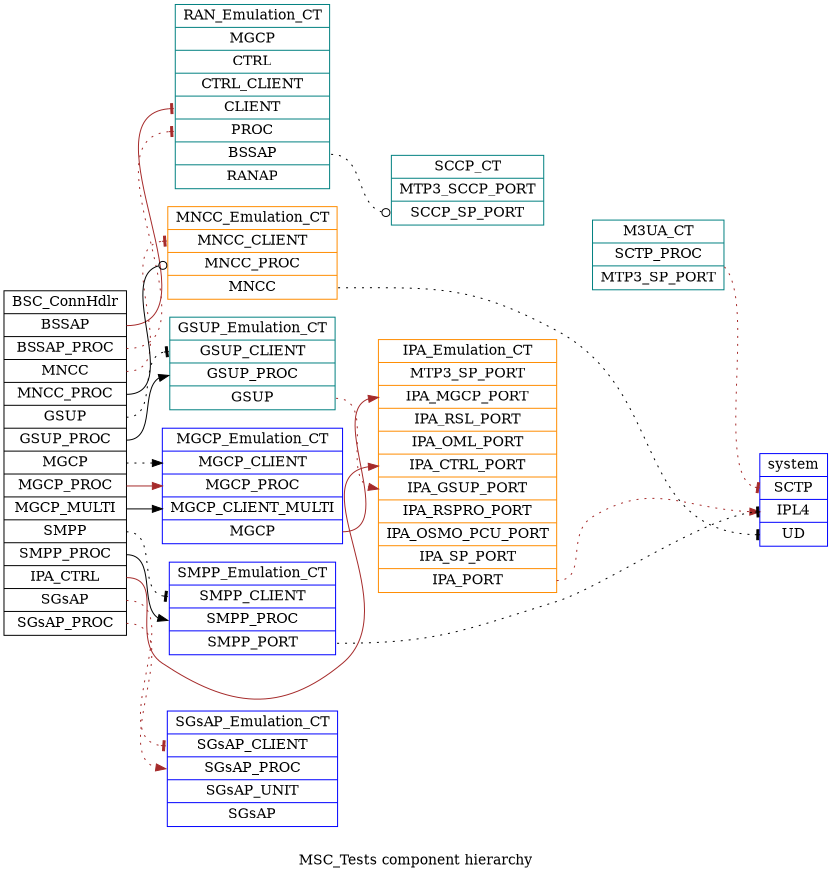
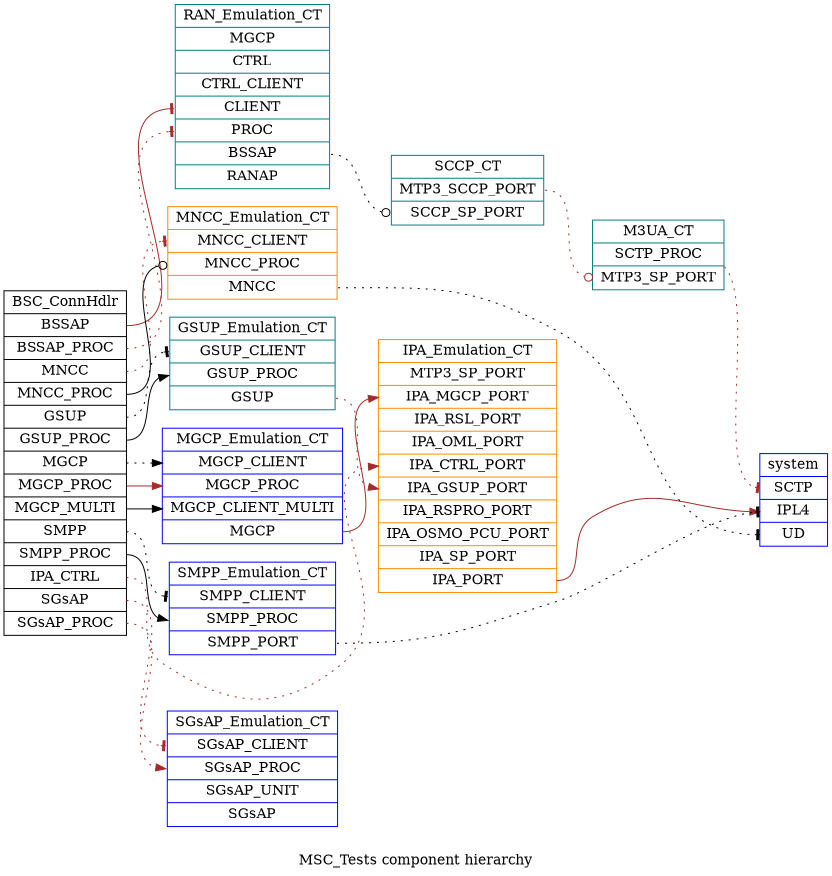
none -> (569, 230)
(630, 501) -> (630, 501)
(308, 686) -> (308, 686)
